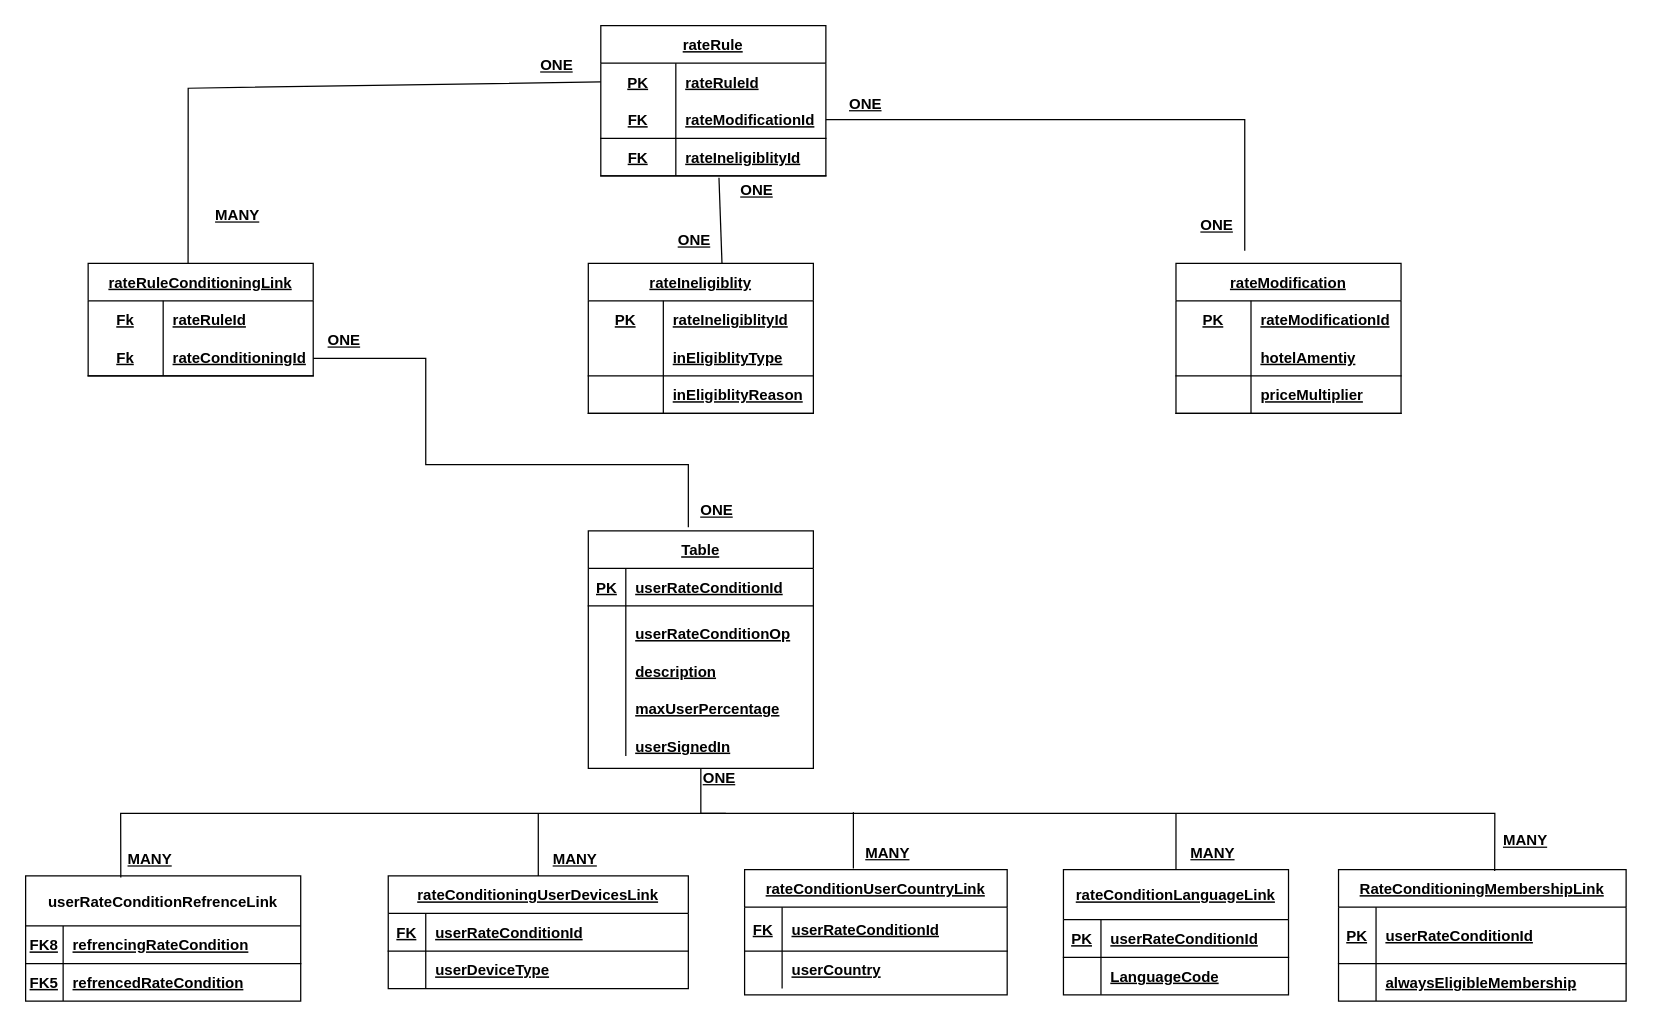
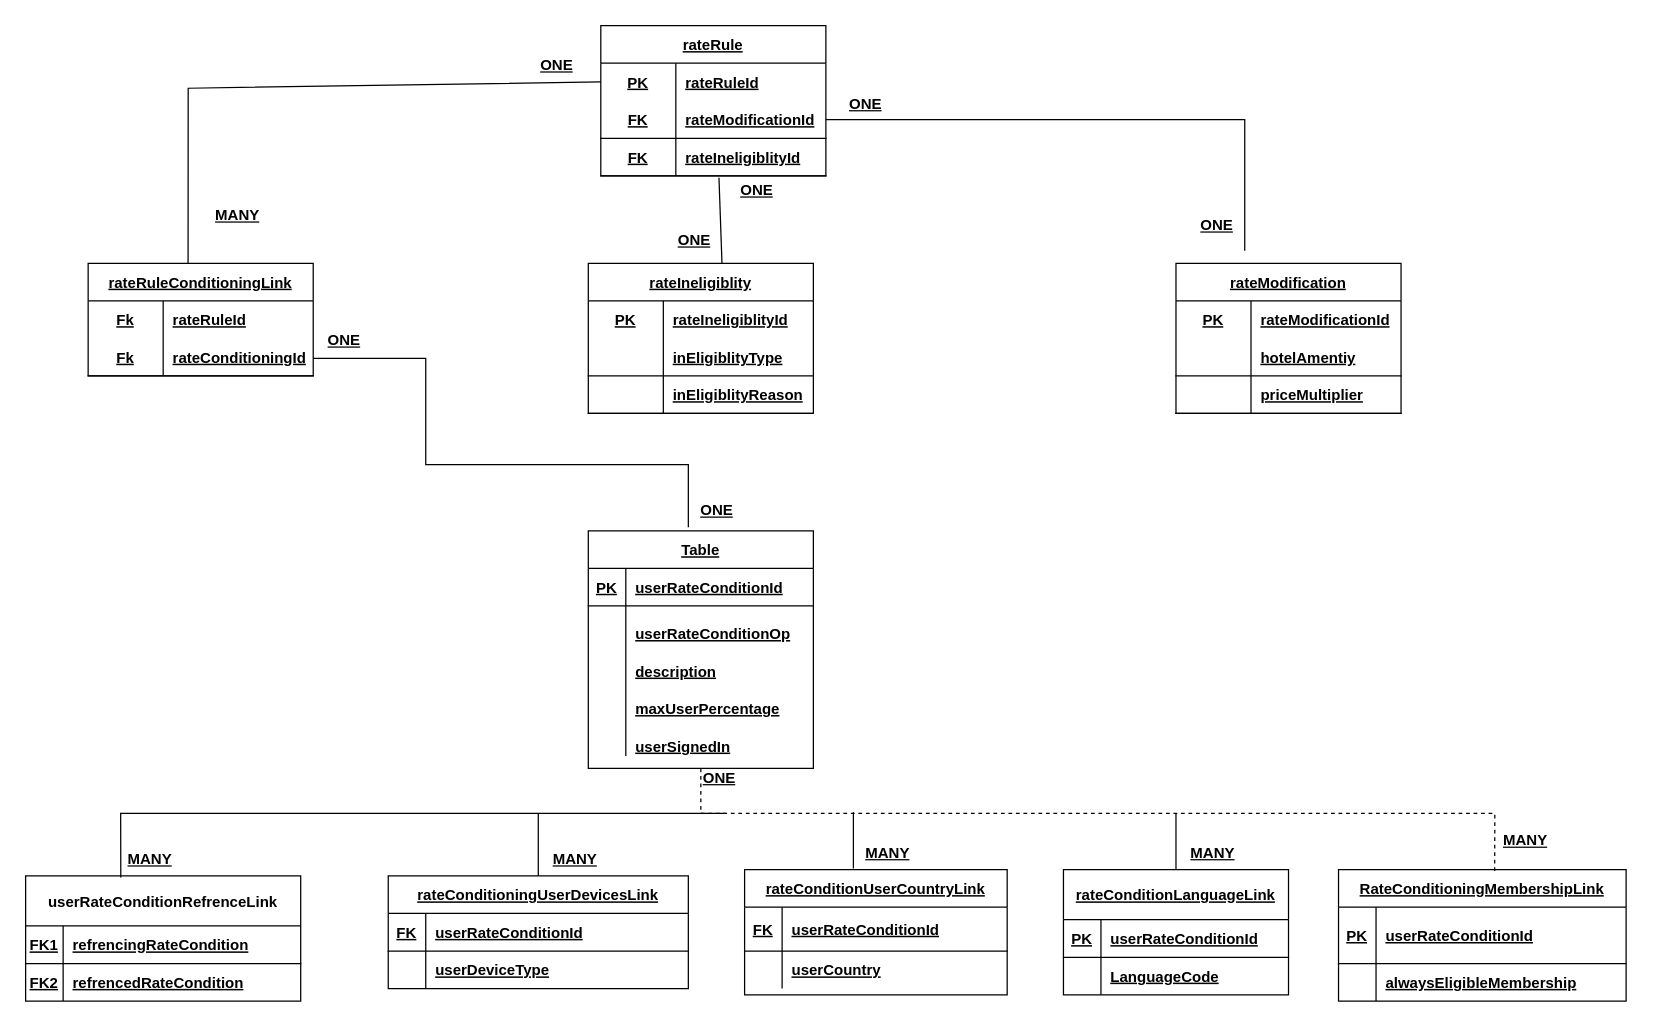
(1137, 813) -> (1137, 813)
(44, 945) -> (44, 945)
(44, 983) -> (44, 983)
